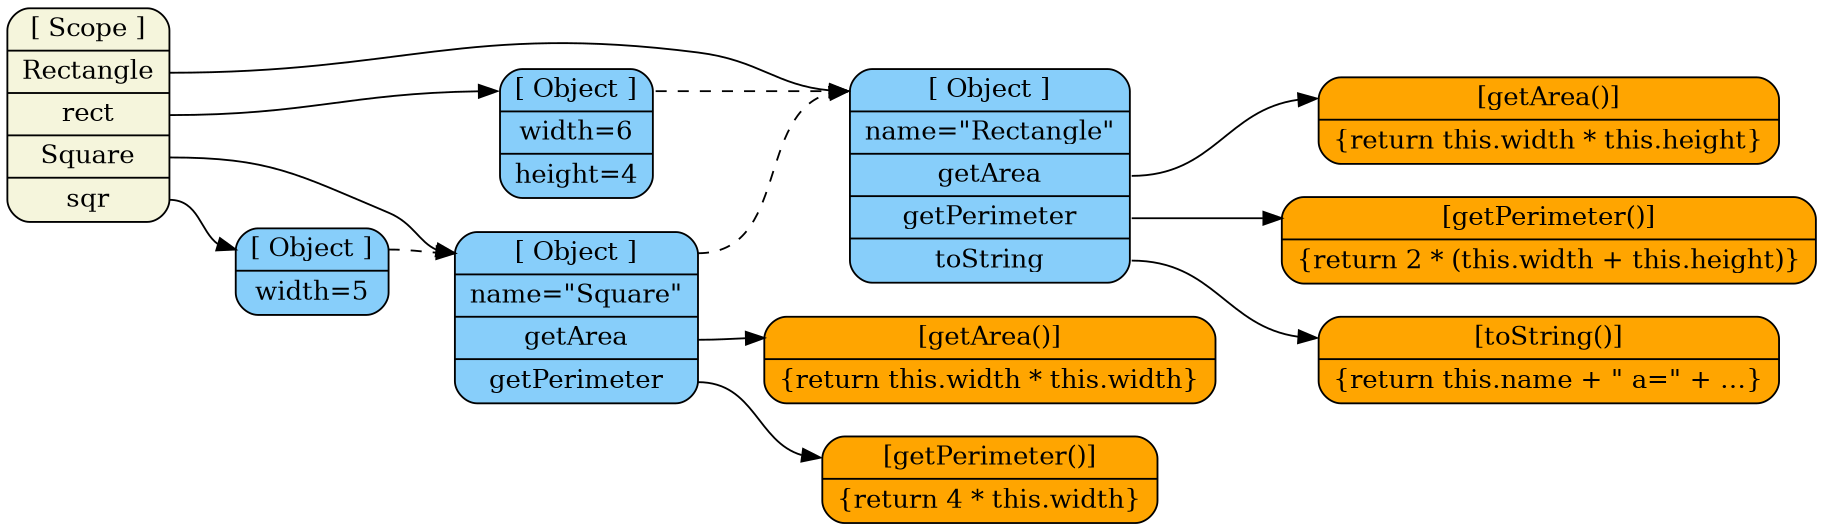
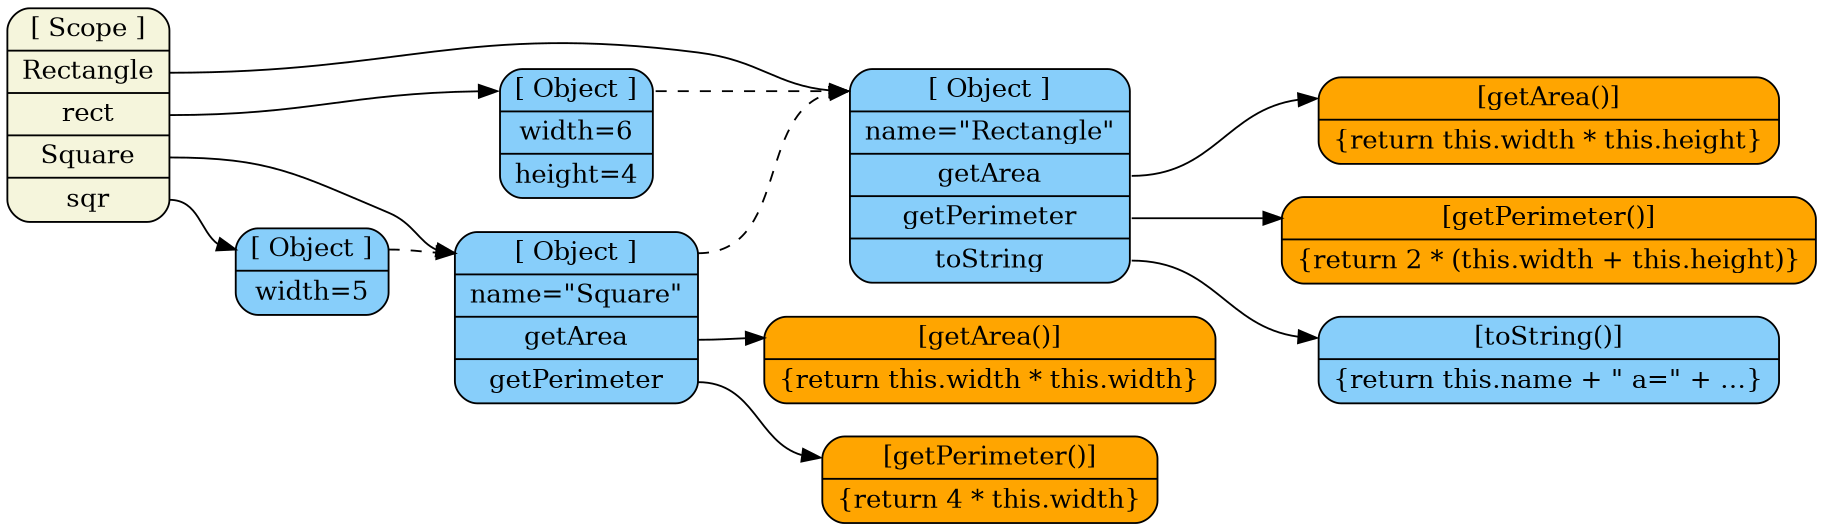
(1549, 360) -> (1549, 360)
